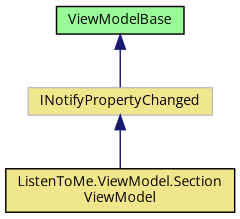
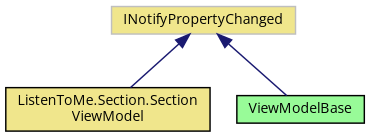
(120, 68) -> (258, 70)
(120, 190) -> (108, 109)
